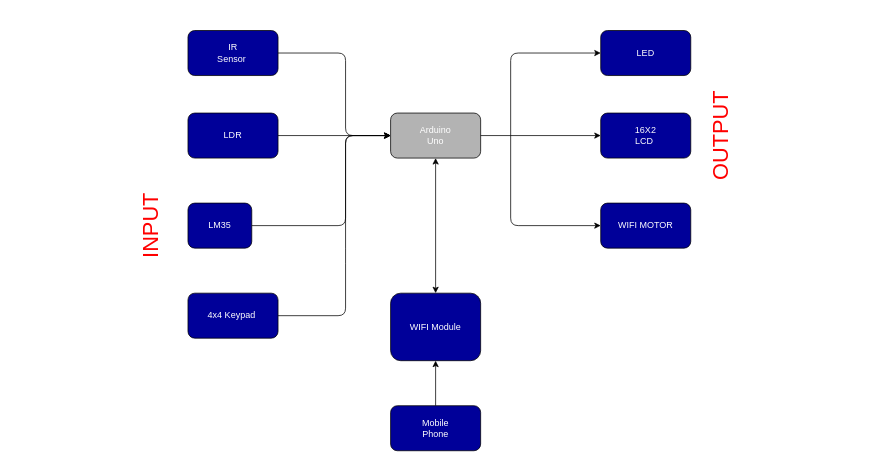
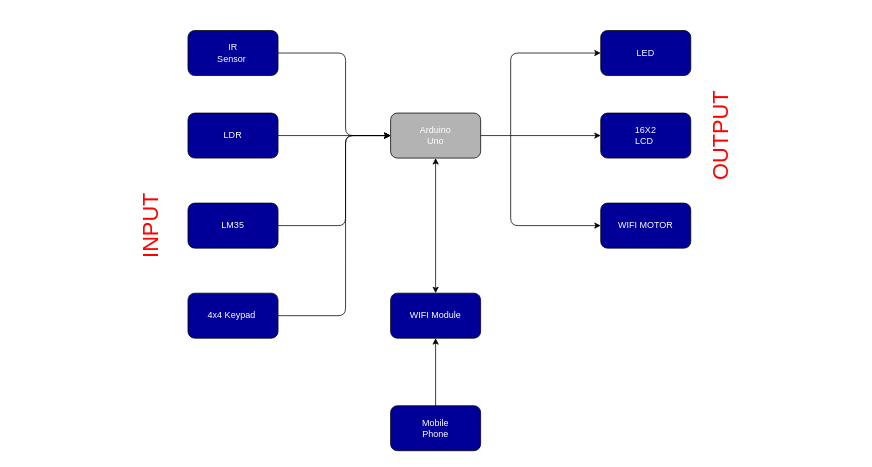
(220, 225) -> (233, 225)
(435, 327) -> (435, 315)
